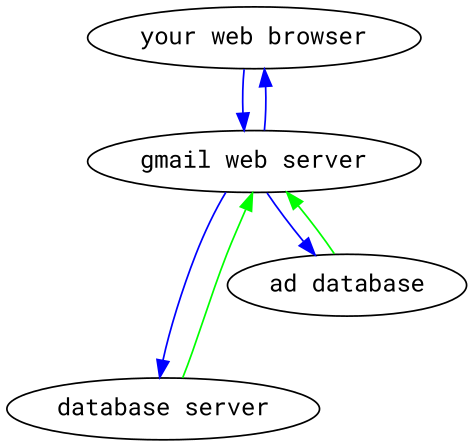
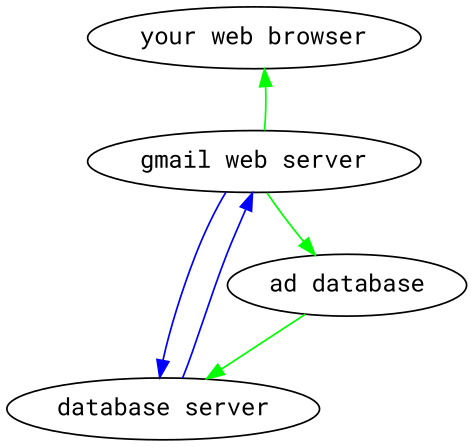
(243, 91) -> none
(266, 108) -> (266, 108)
(285, 218) -> (285, 218)
(317, 229) -> (263, 342)
(213, 293) -> (213, 293)
